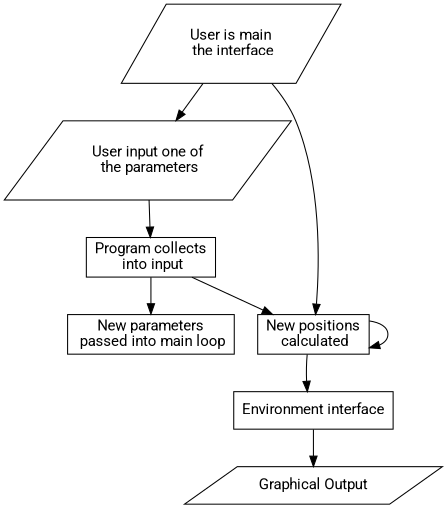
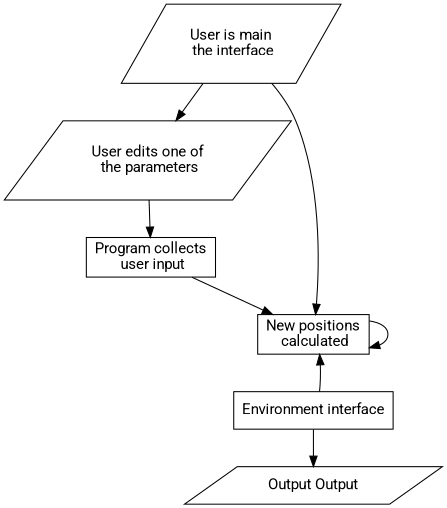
(148, 160) -> (148, 160)
(151, 257) -> (151, 257)
(151, 334) -> none
(306, 368) -> (320, 378)
(313, 485) -> (313, 485)
